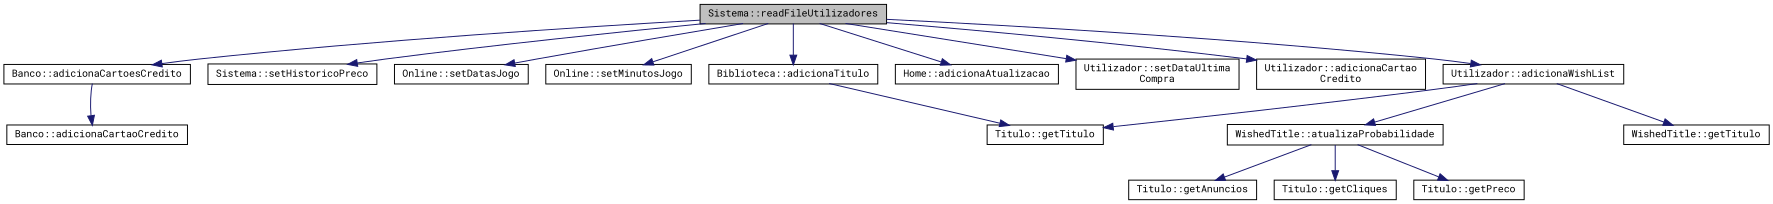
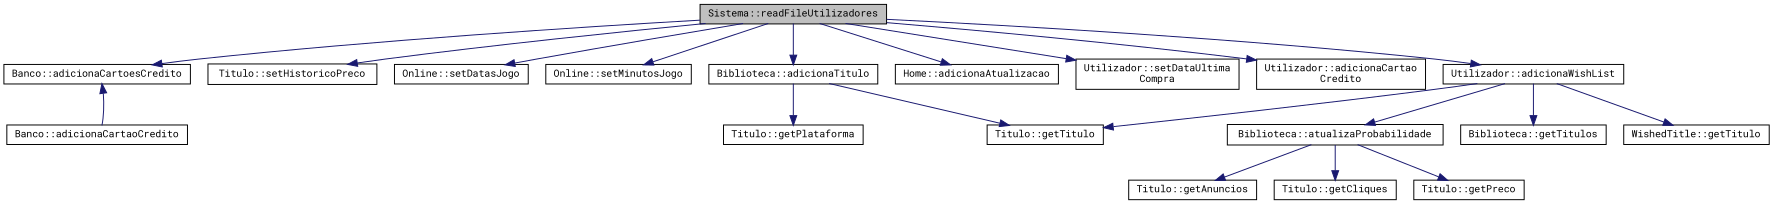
(292, 74) -> (292, 74)
(91, 99) -> (104, 110)
none -> (793, 135)
(1335, 135) -> (1335, 135)
none -> (1533, 135)
